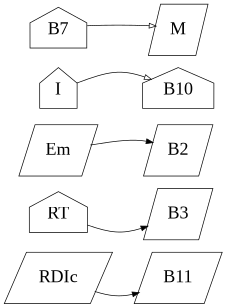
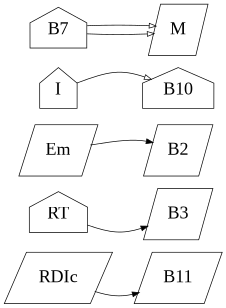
none -> (117, 34)
